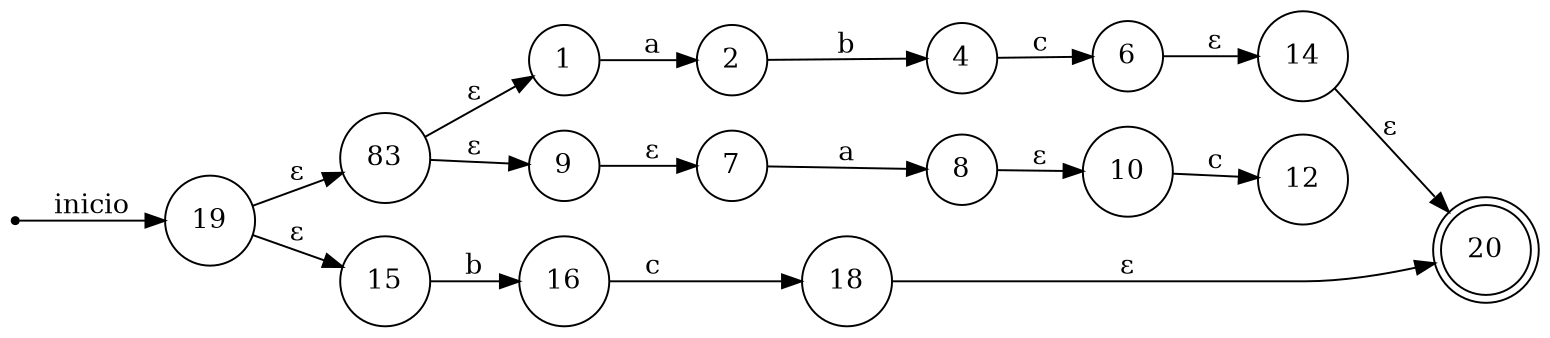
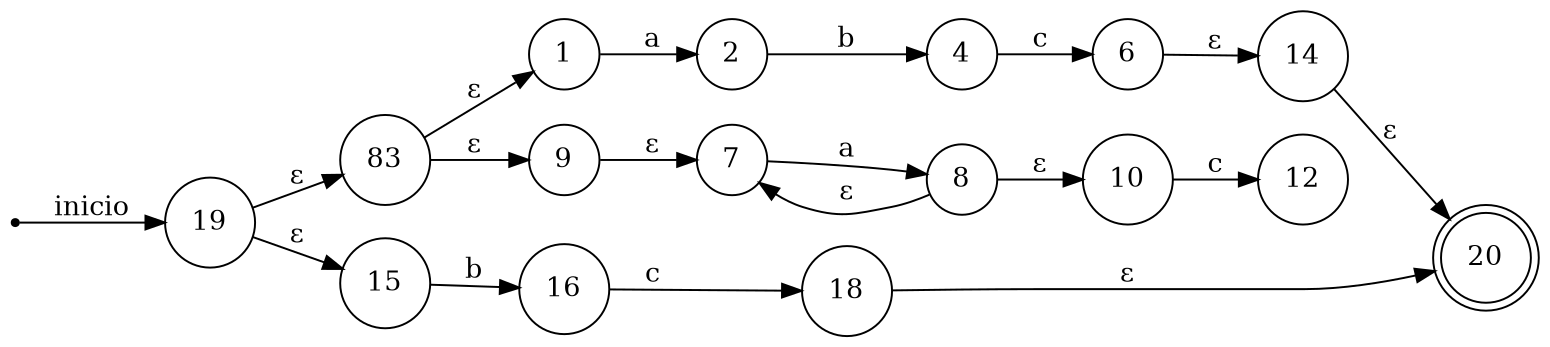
none -> (852, 214)
